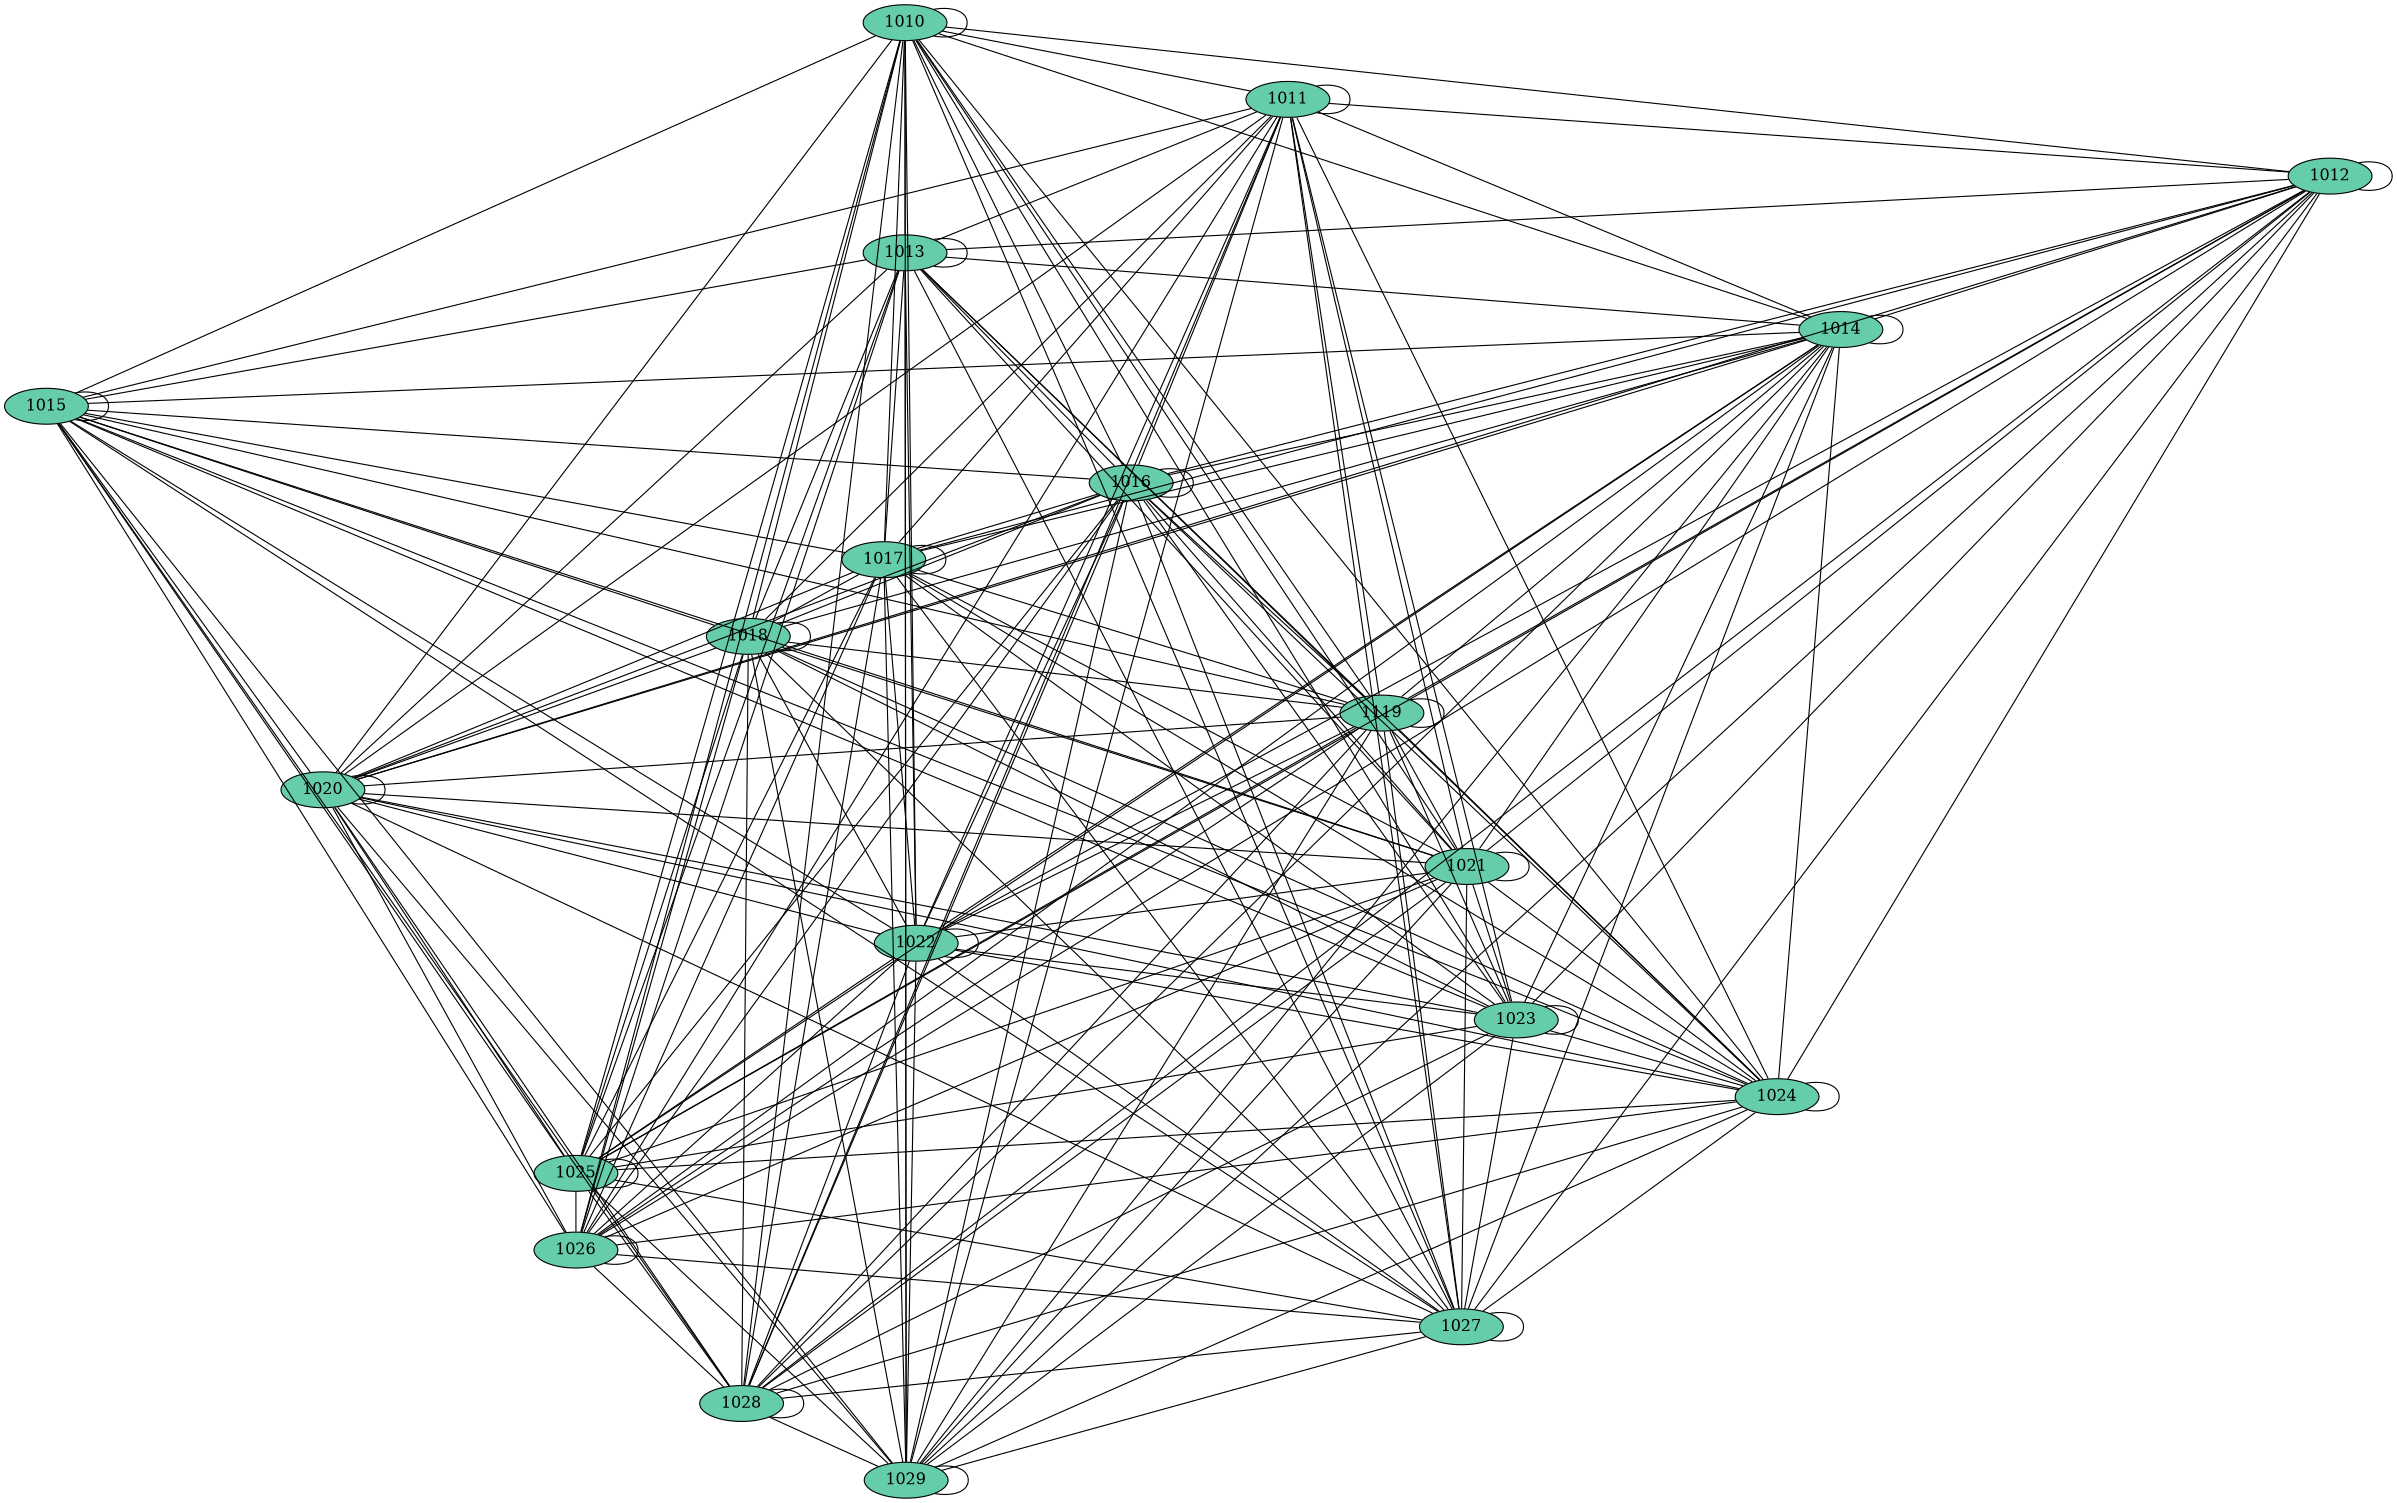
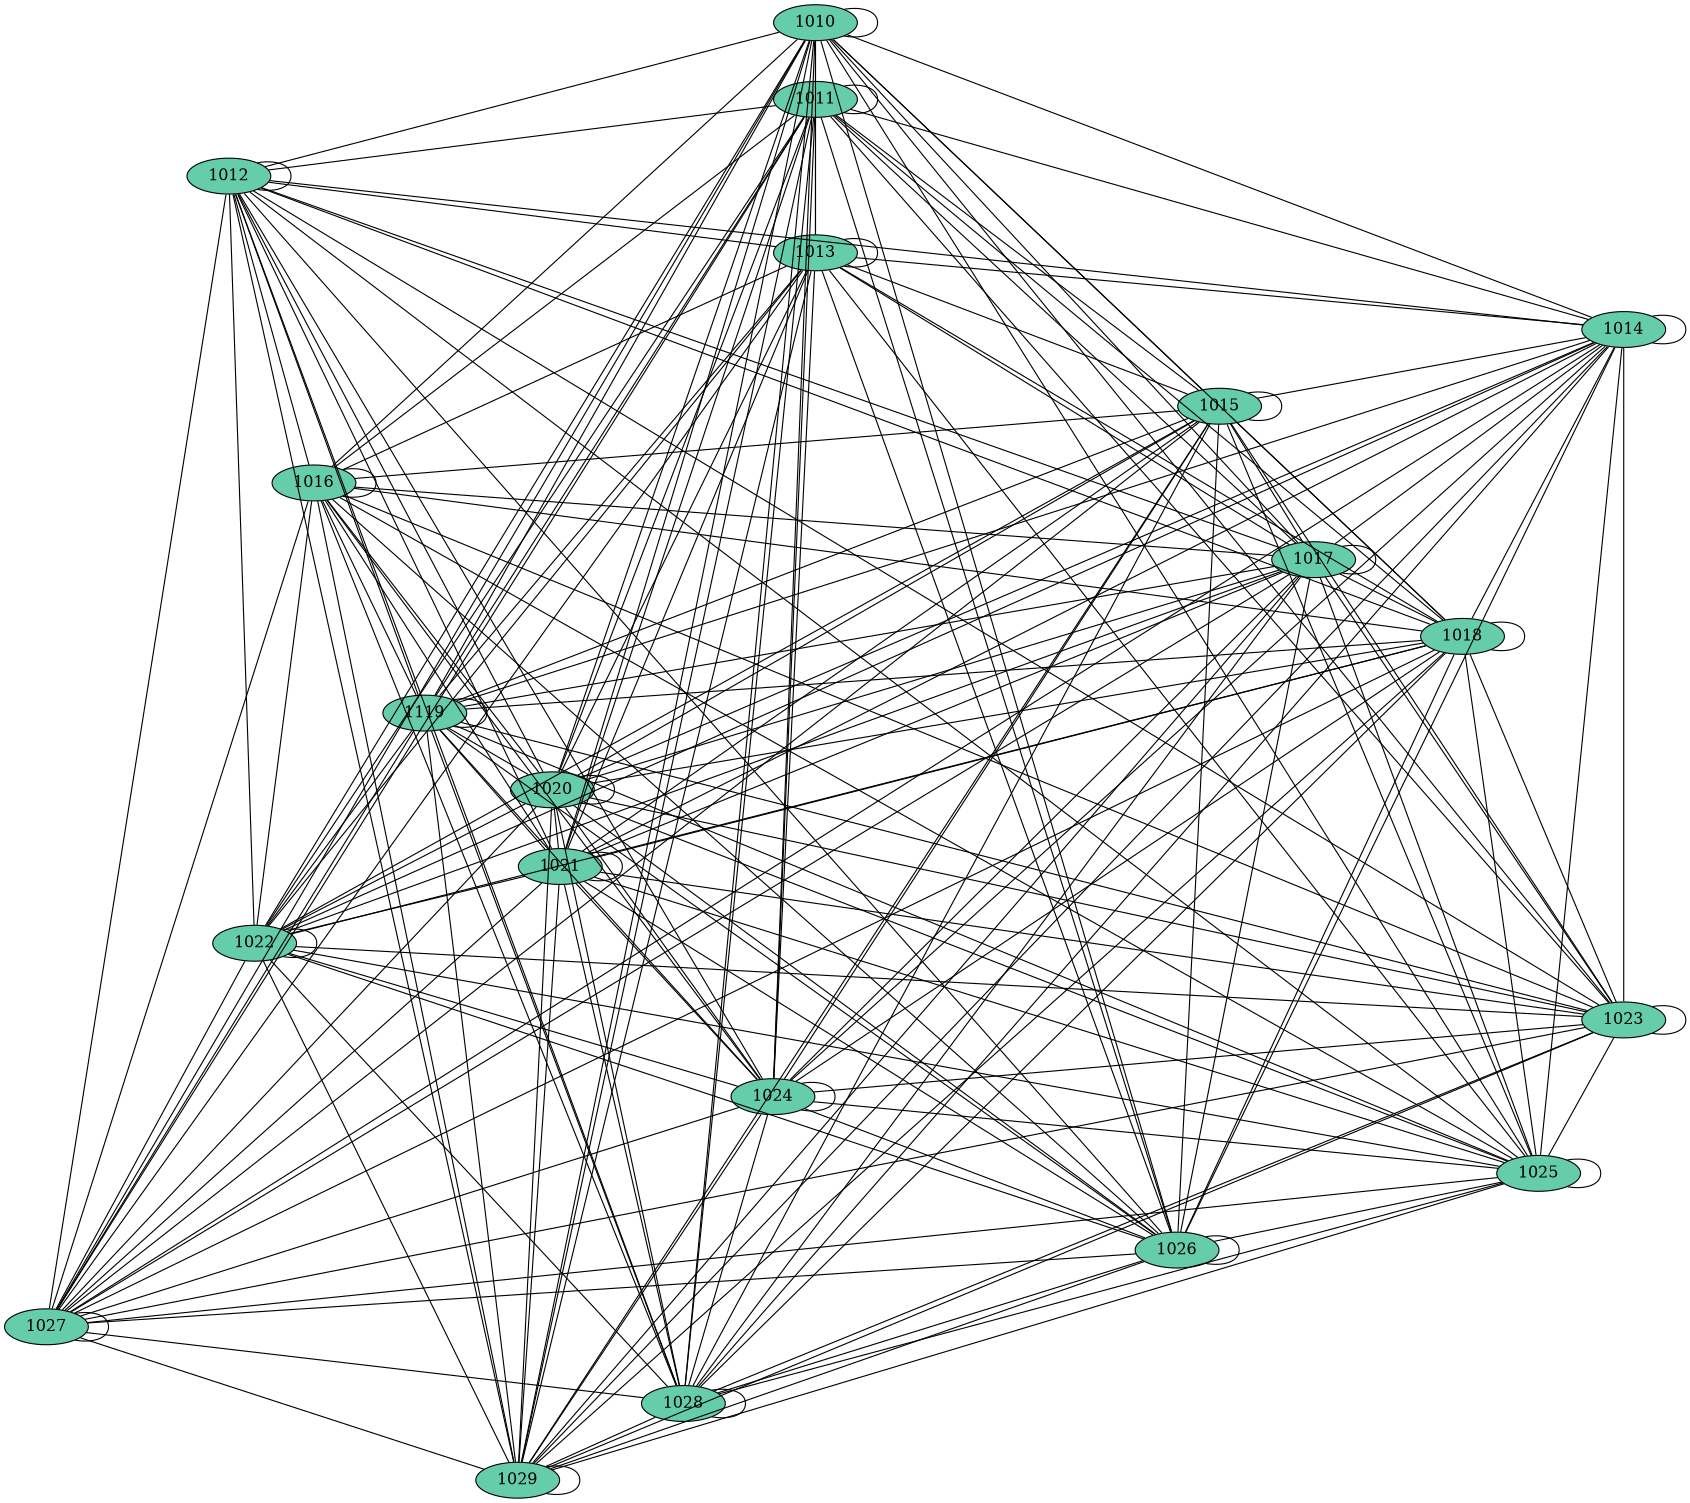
(1502, 403) -> none
none -> (846, 406)
none -> (818, 1375)
